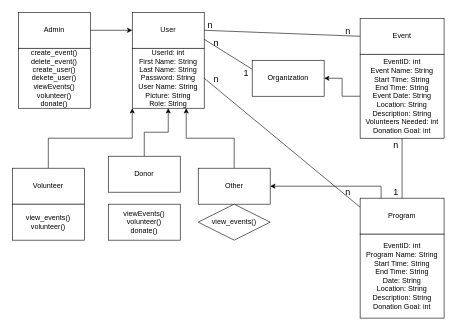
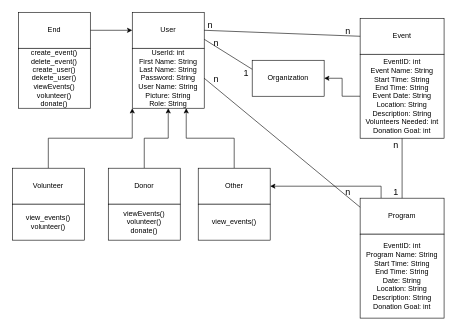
(54, 30) -> (54, 30)
(144, 174) -> (144, 186)
(234, 222) -> (234, 222)
